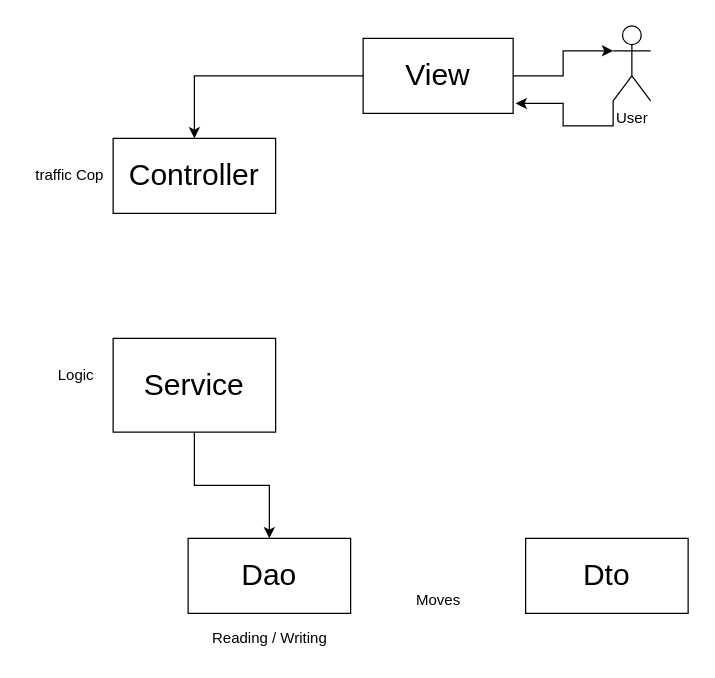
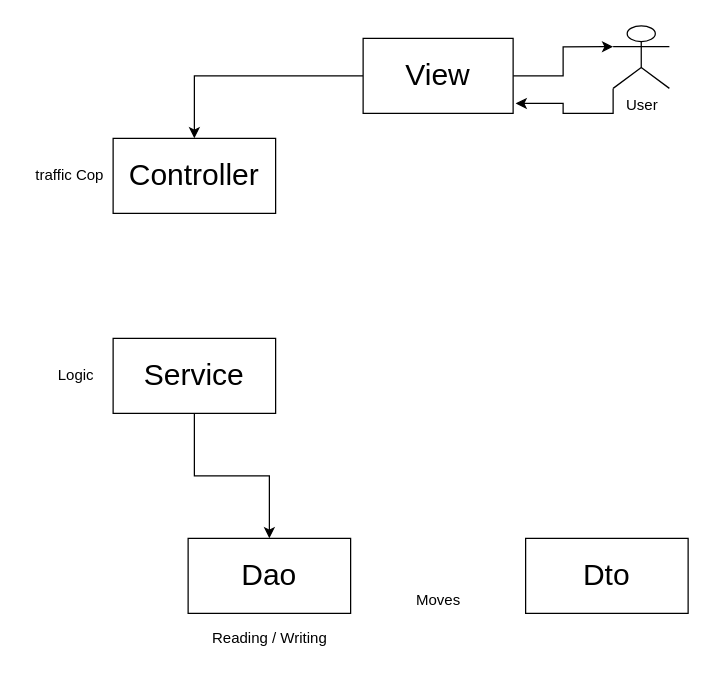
(632, 63) -> (641, 57)
(194, 385) -> (194, 376)
